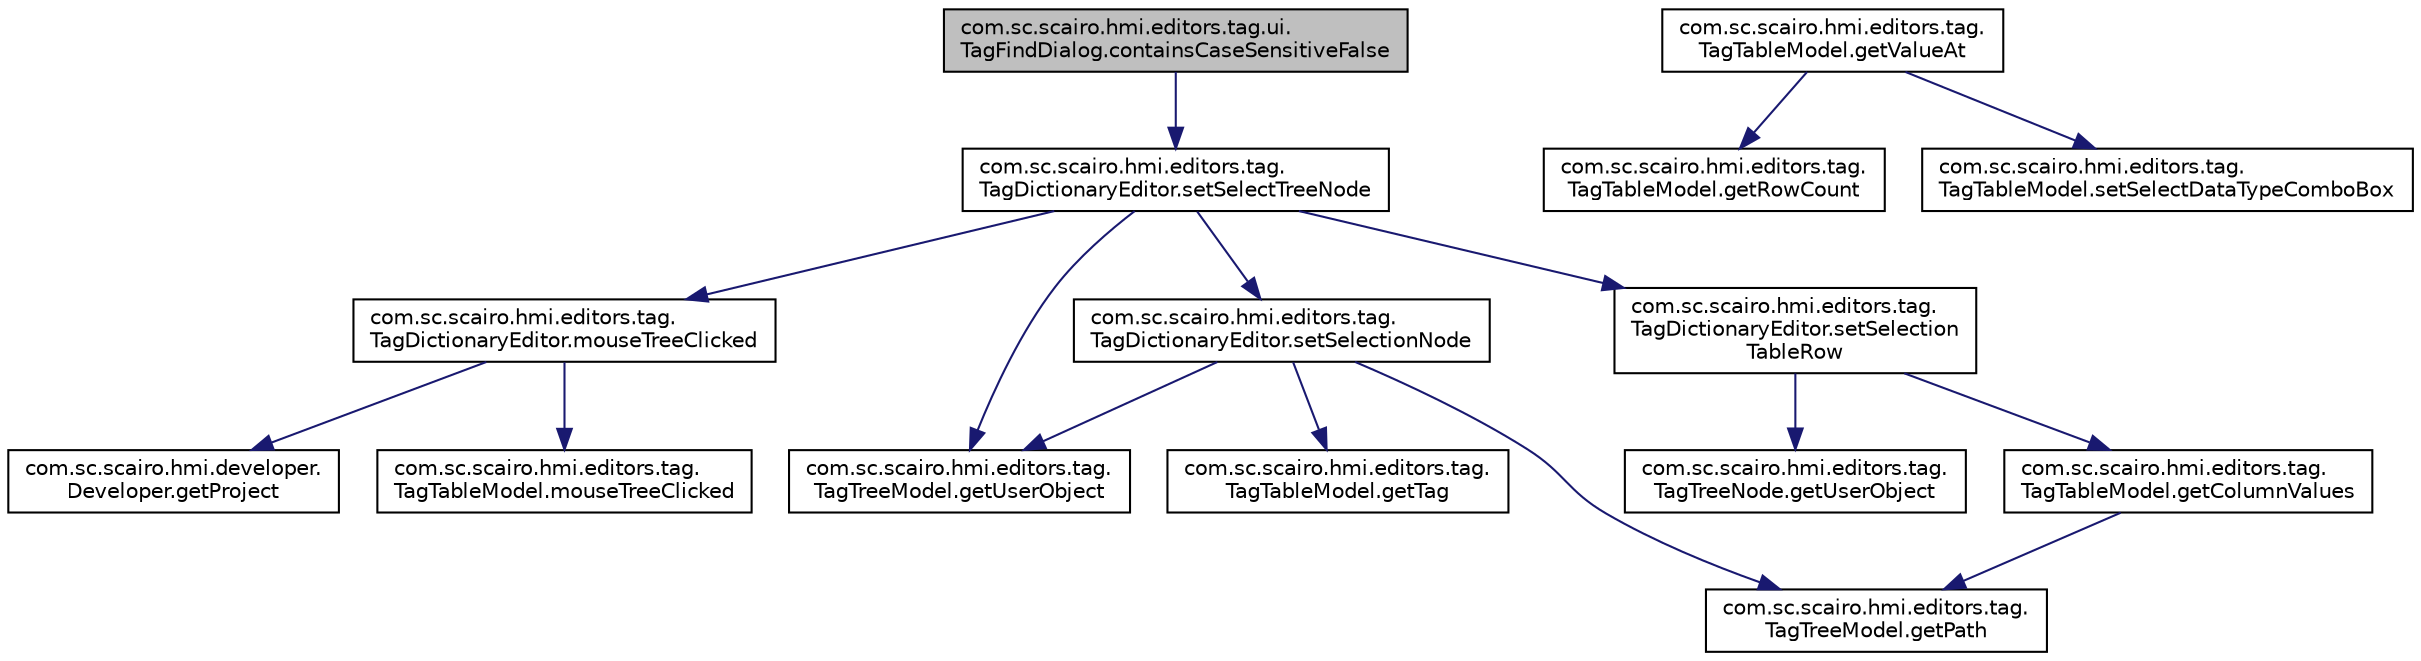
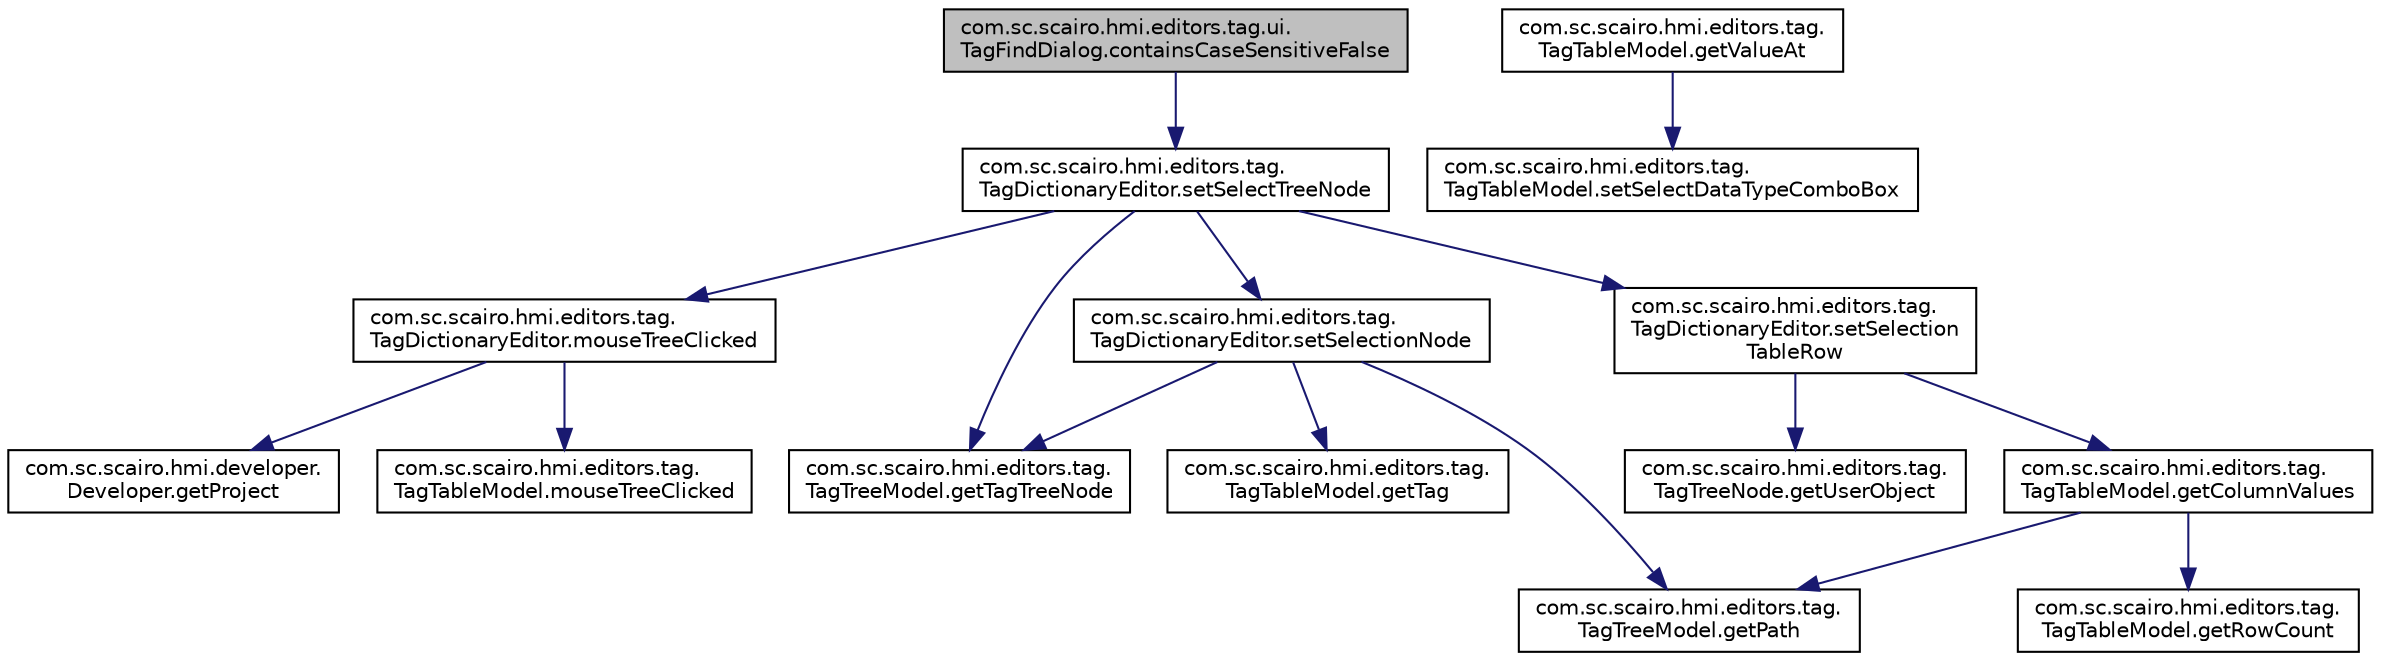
(1780, 102) -> (2188, 540)
(960, 481) -> (960, 481)
